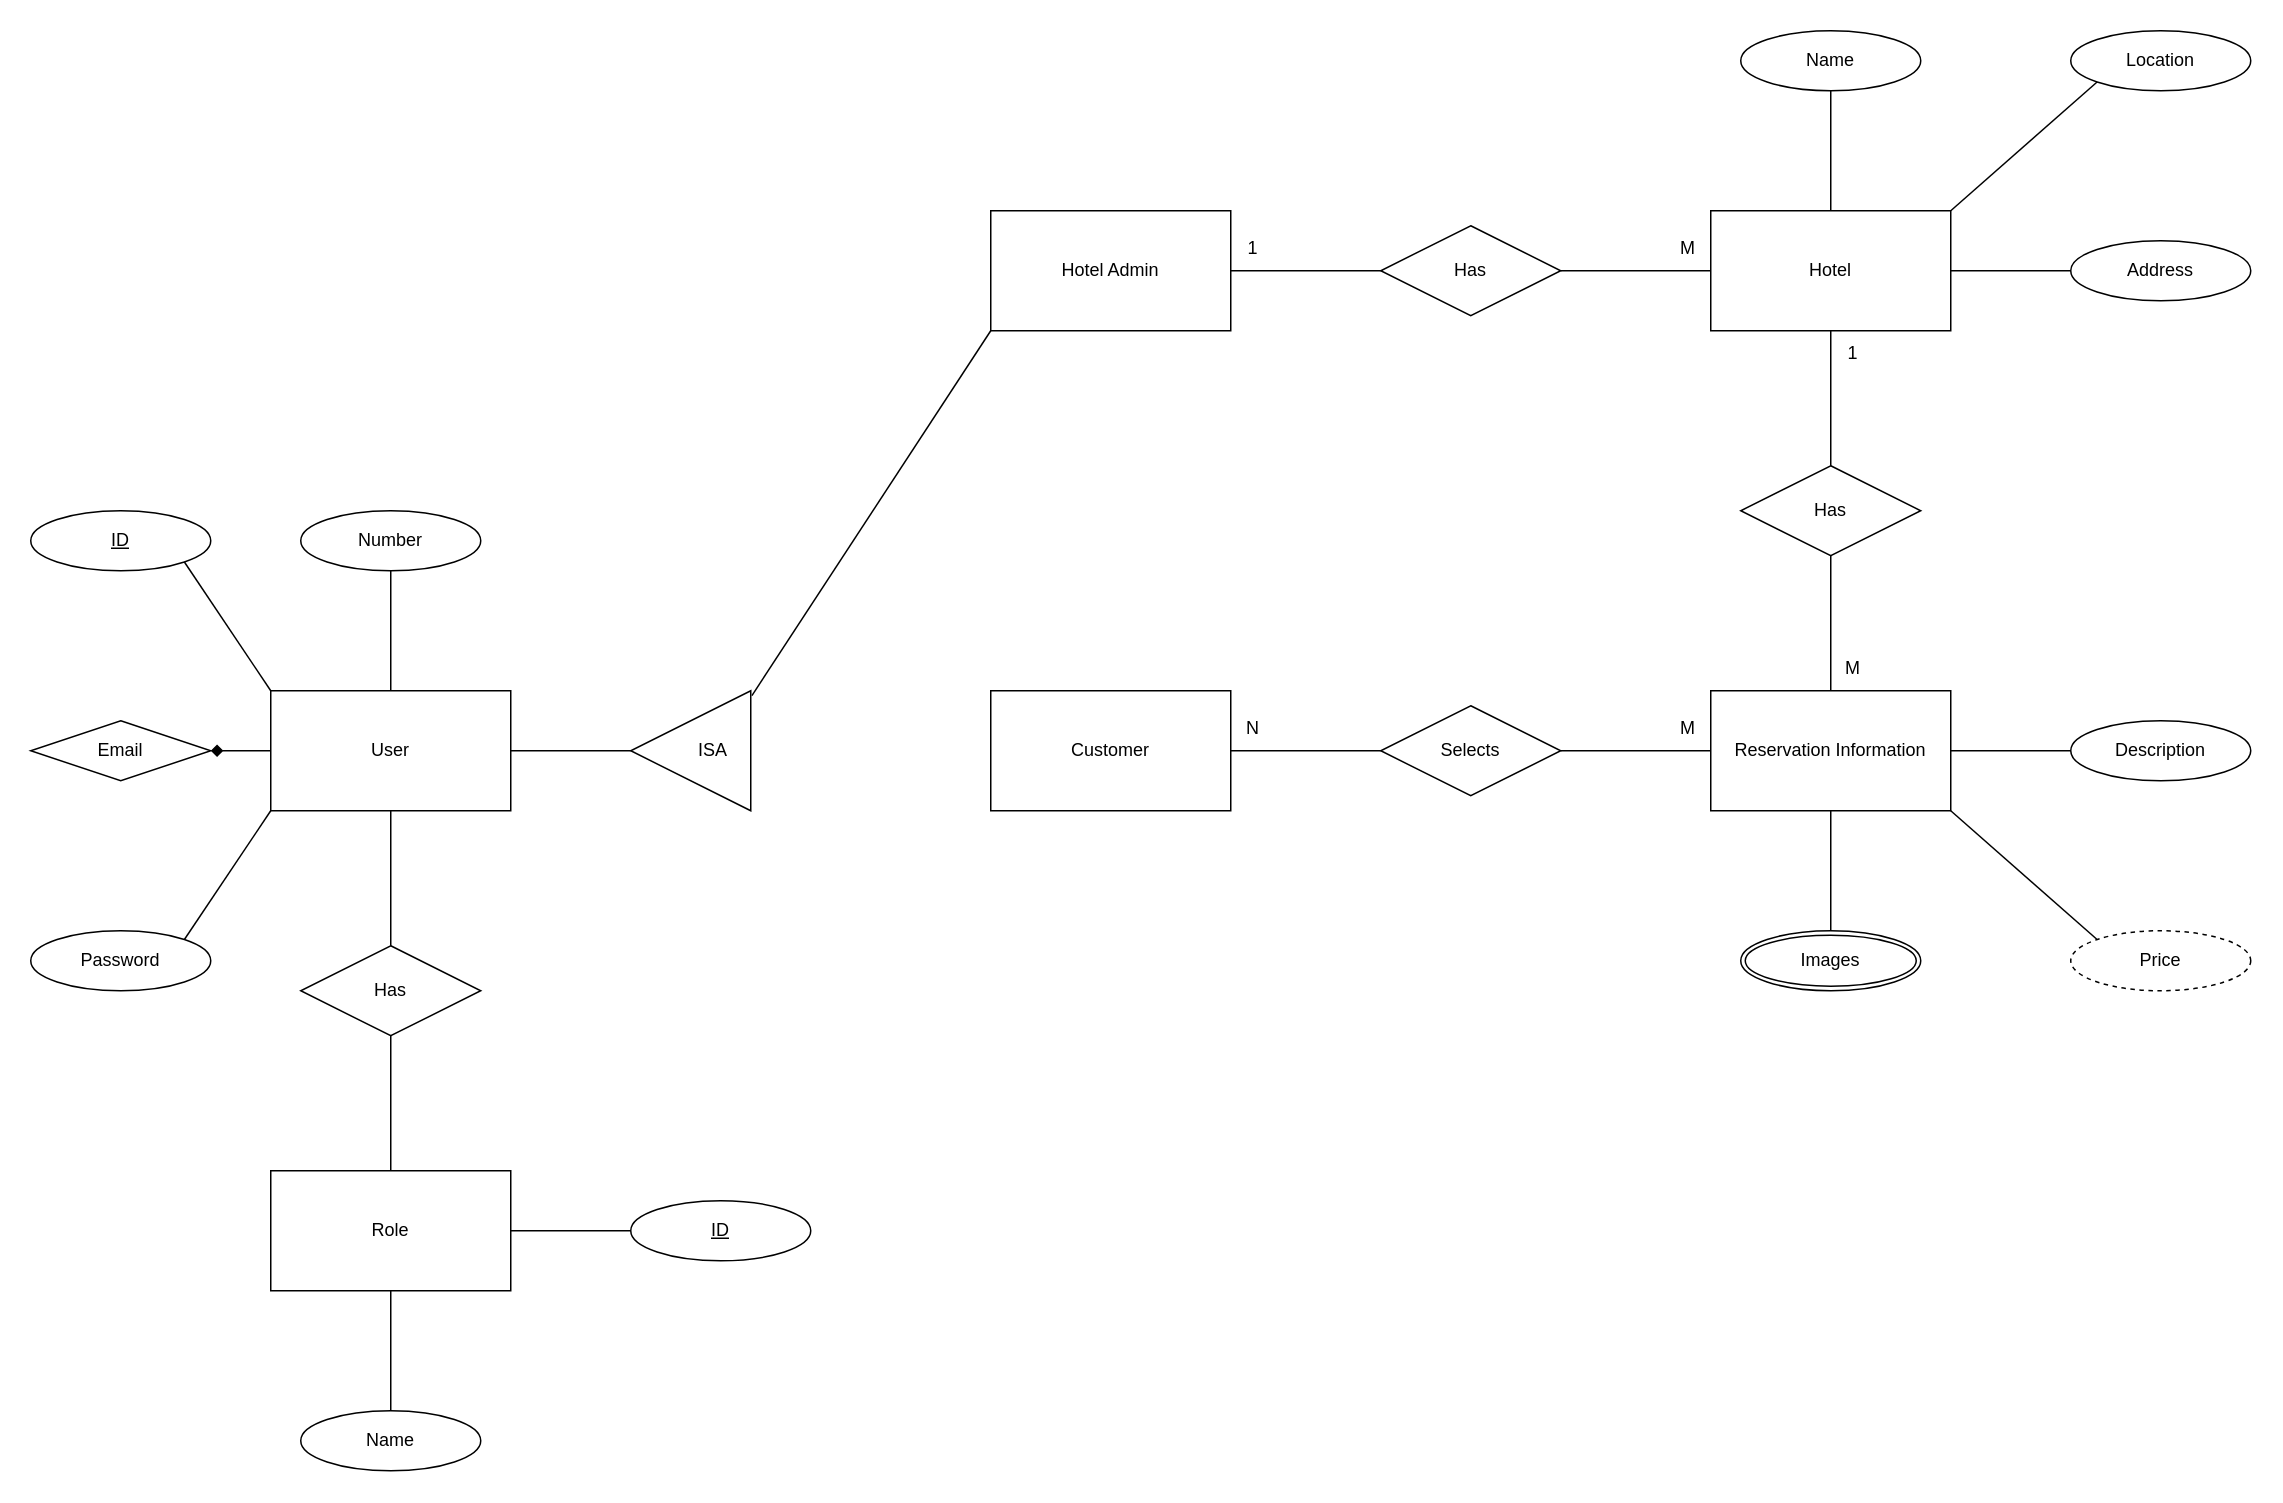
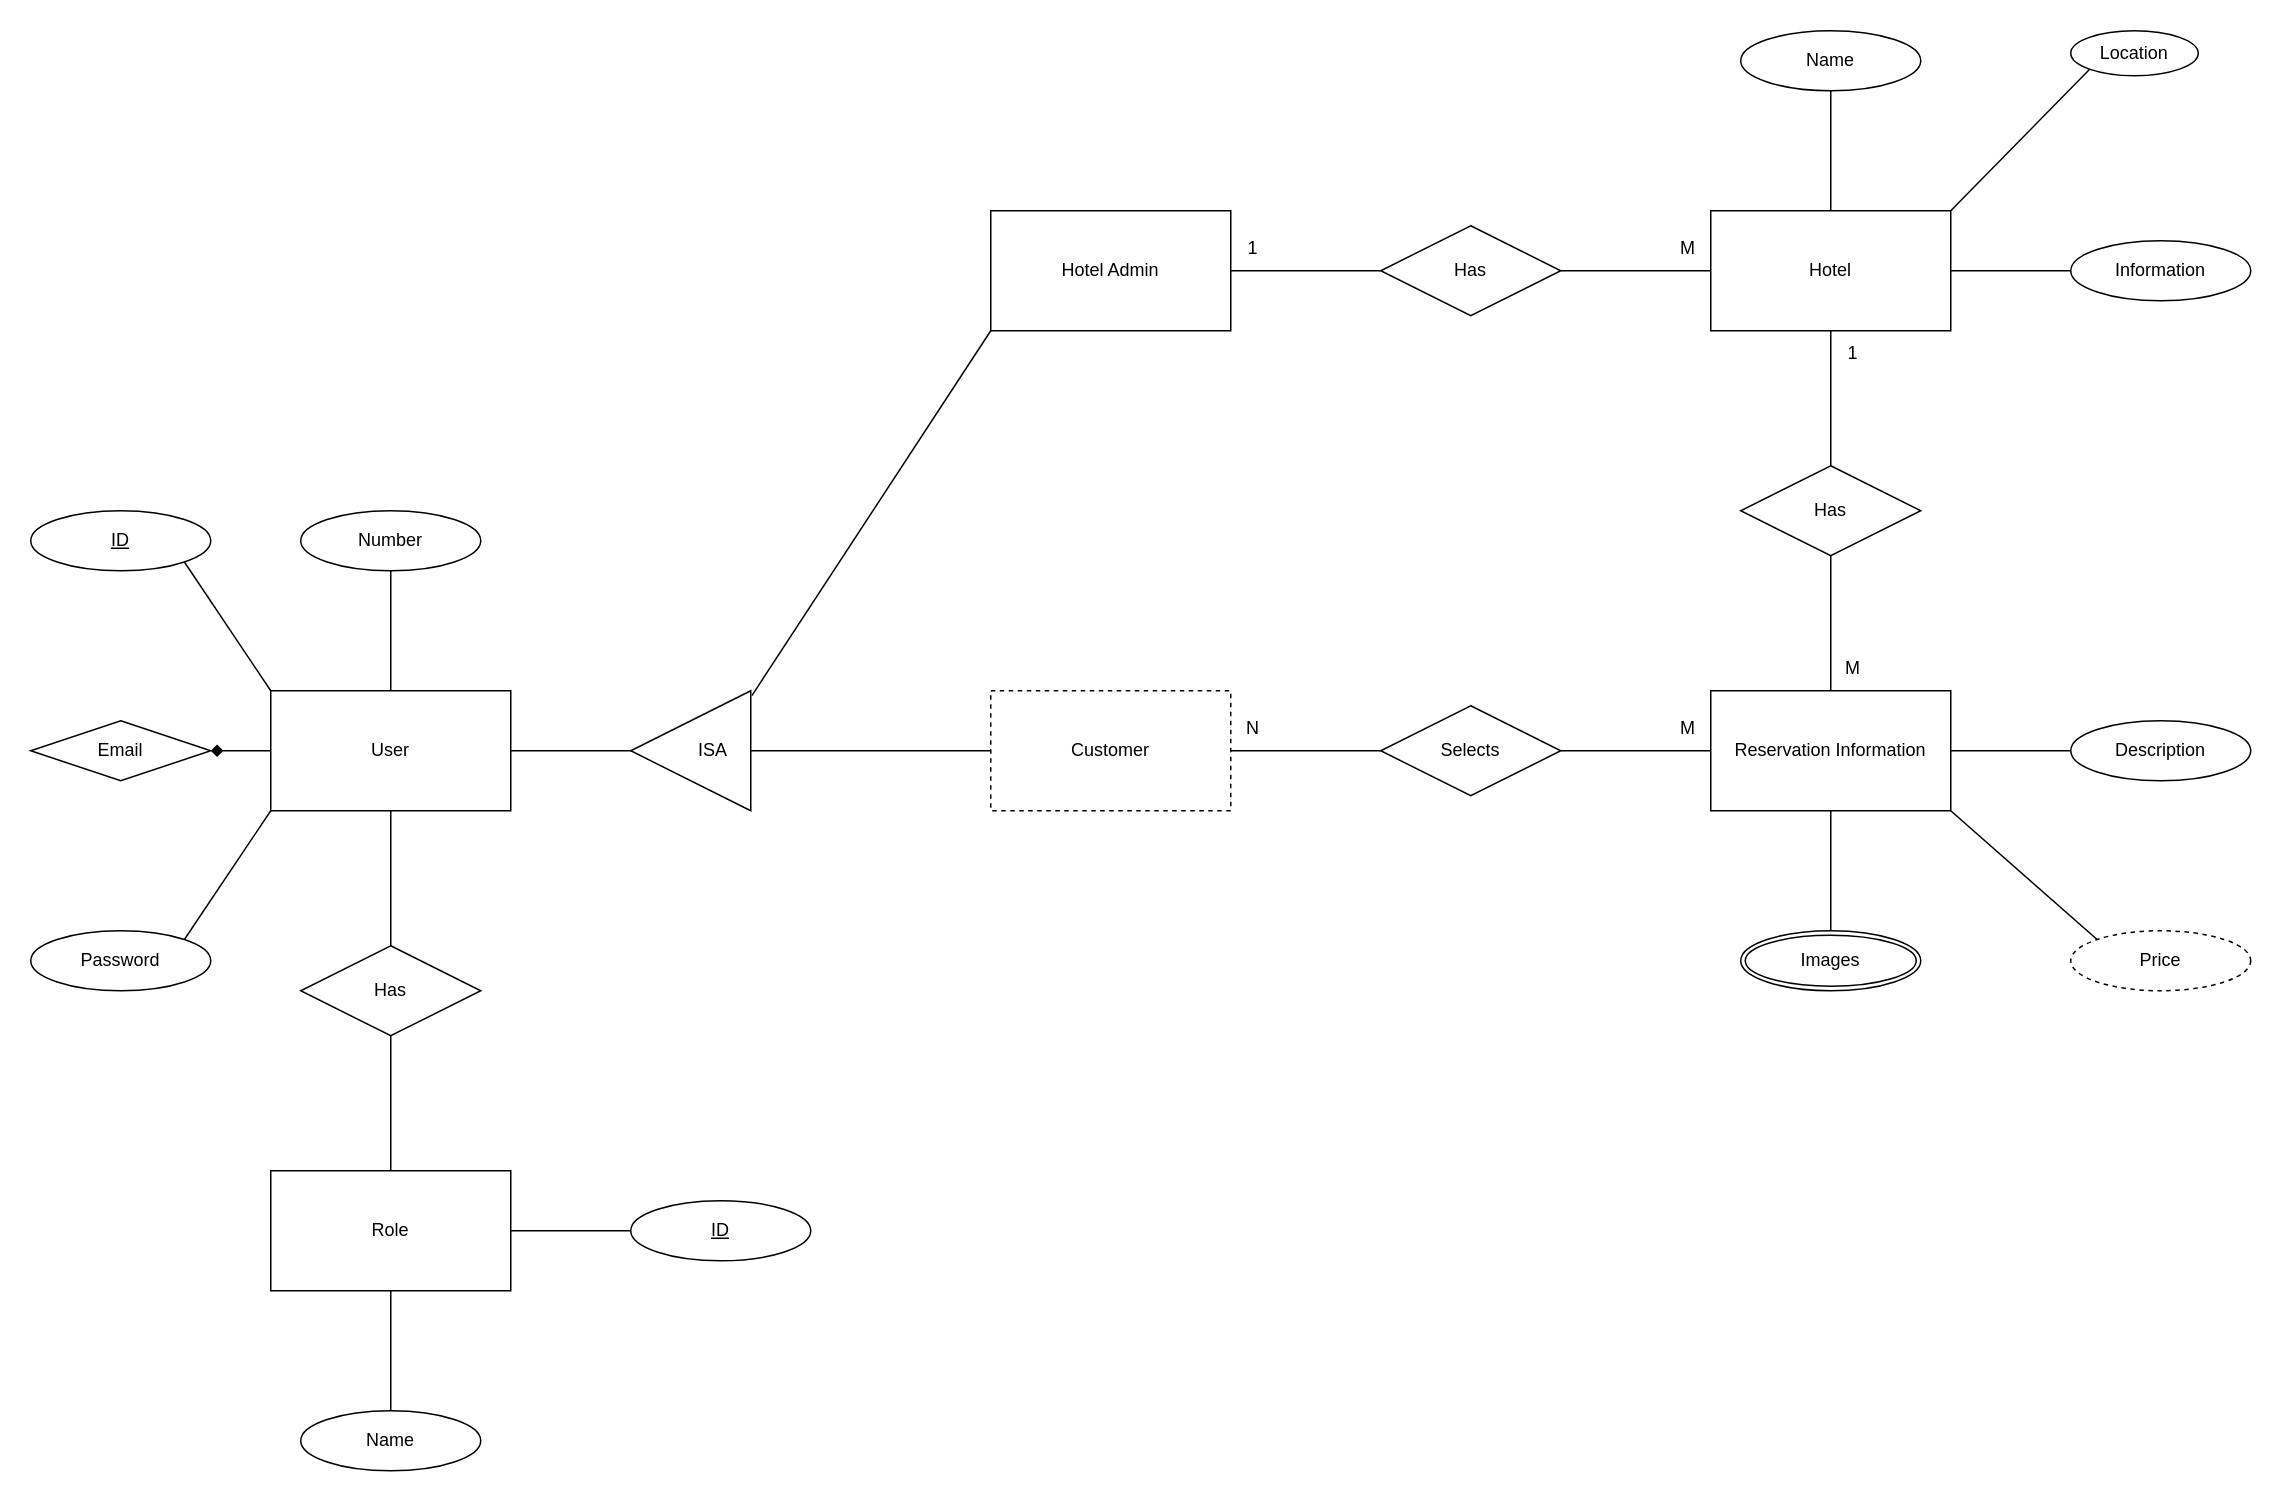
(2161, 61) -> (2135, 53)
(2161, 271) -> (2161, 271)
none -> (871, 751)
(1111, 751) -> (1111, 751)
